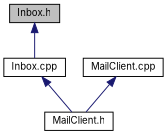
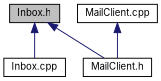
(60, 98) -> (80, 43)
